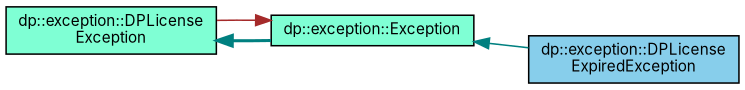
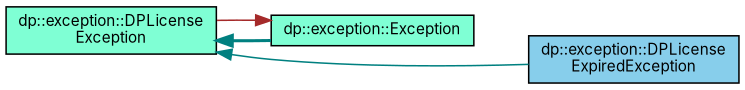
(509, 46) -> (380, 65)
